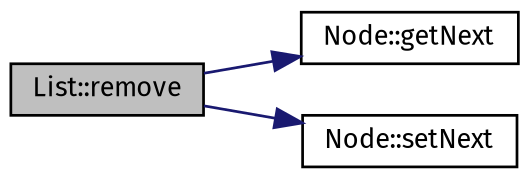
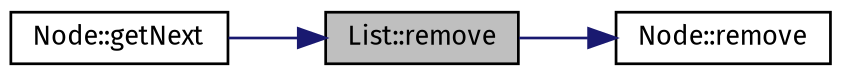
(239, 67) -> (263, 38)
(410, 141) -> (723, 38)
